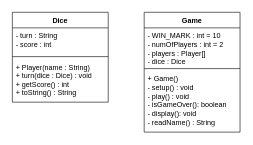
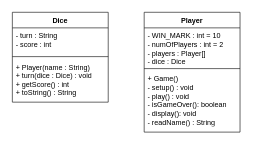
(192, 21) -> (192, 21)
